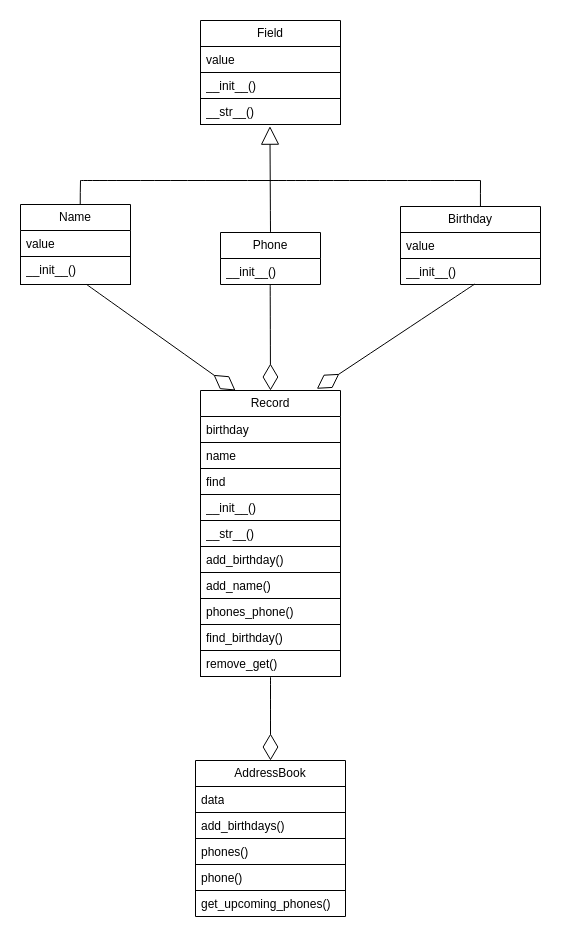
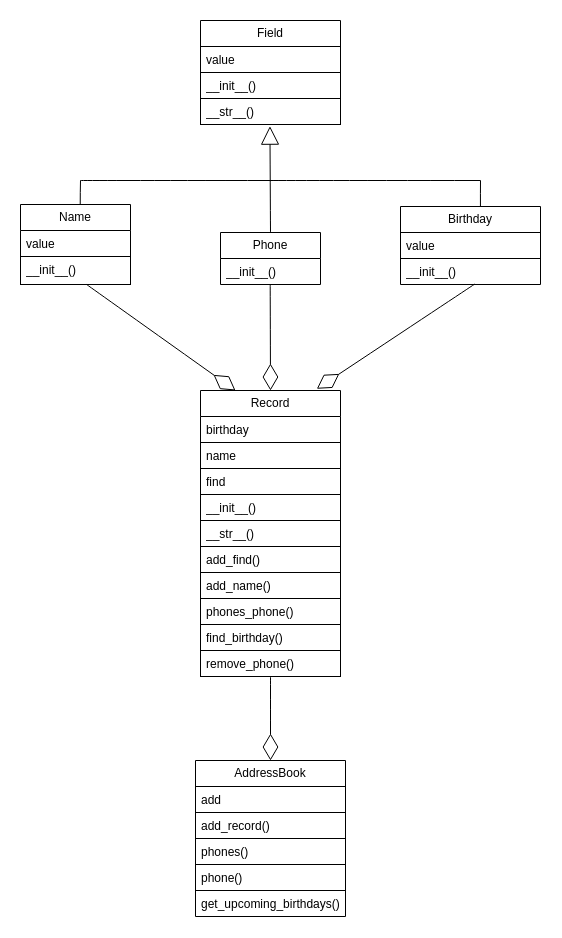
(252, 561) -> (239, 561)
(247, 665) -> (254, 665)
(215, 801) -> (212, 801)
(250, 827) -> (242, 827)
(271, 905) -> (272, 912)
